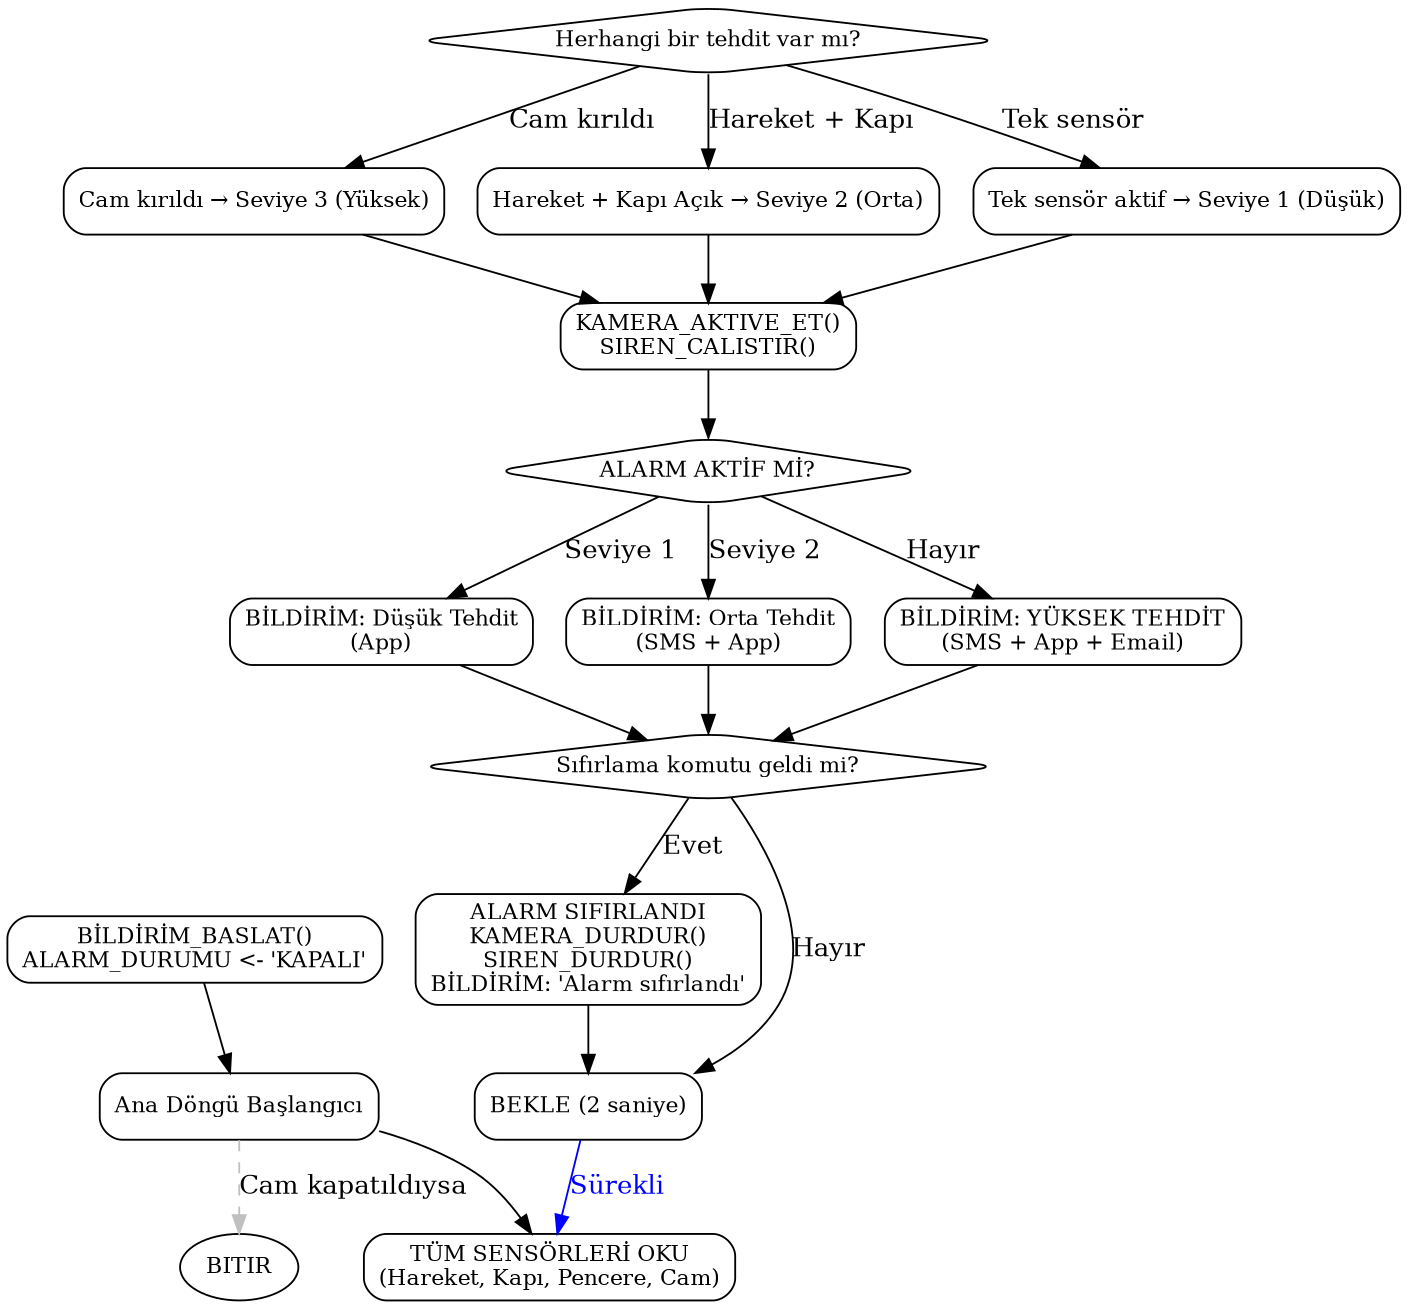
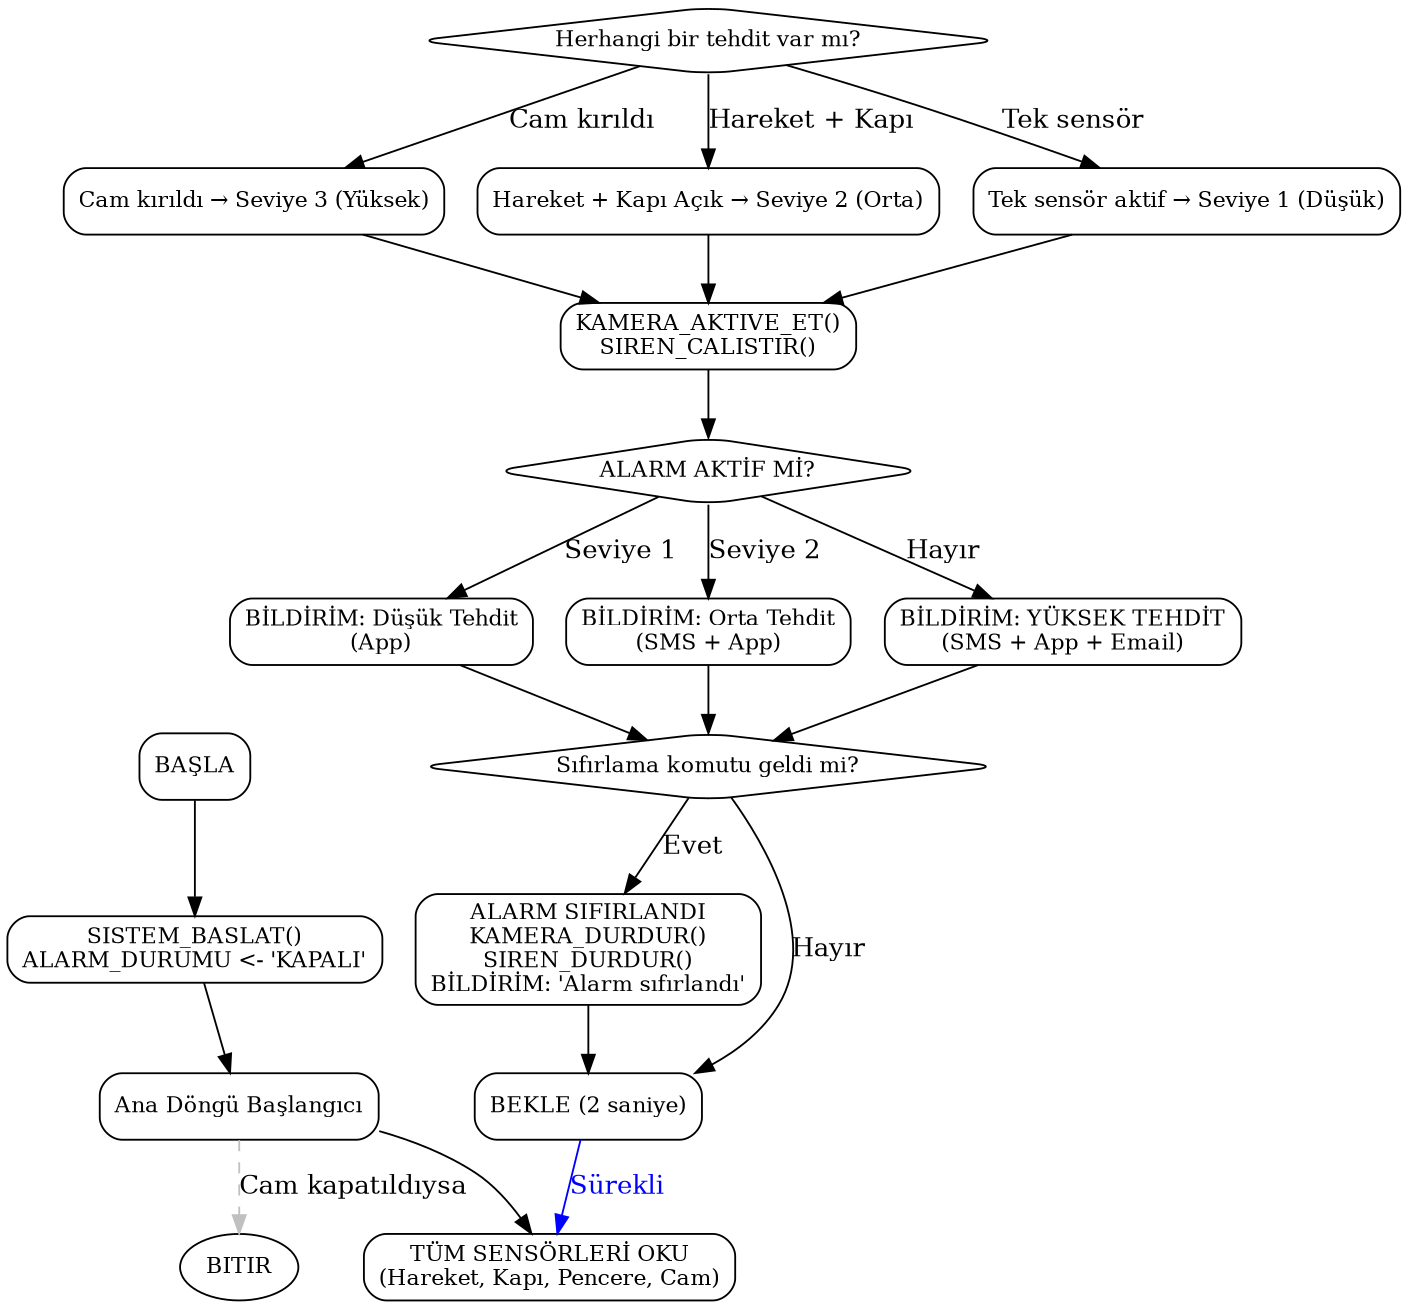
none -> (195, 767)
(195, 949) -> (195, 949)
